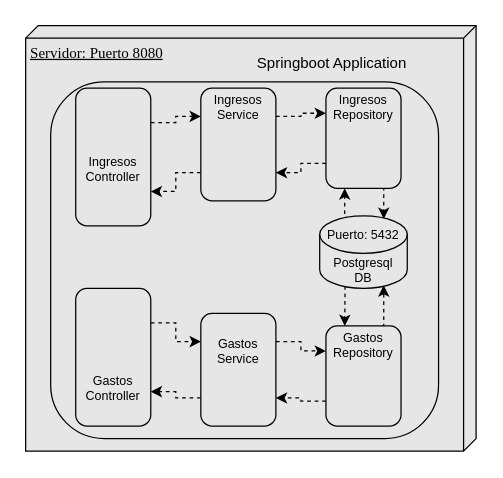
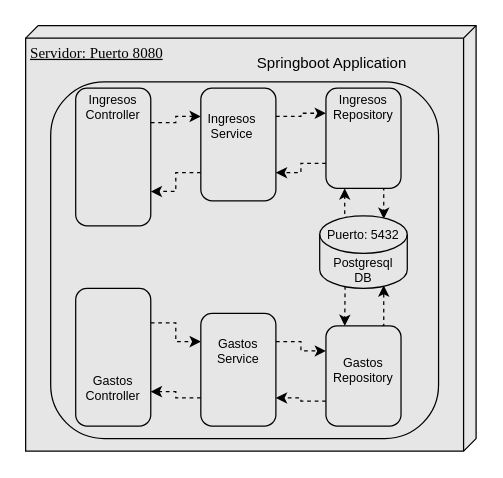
(238, 107) -> (232, 126)
(113, 169) -> (113, 107)
(363, 344) -> (363, 369)
